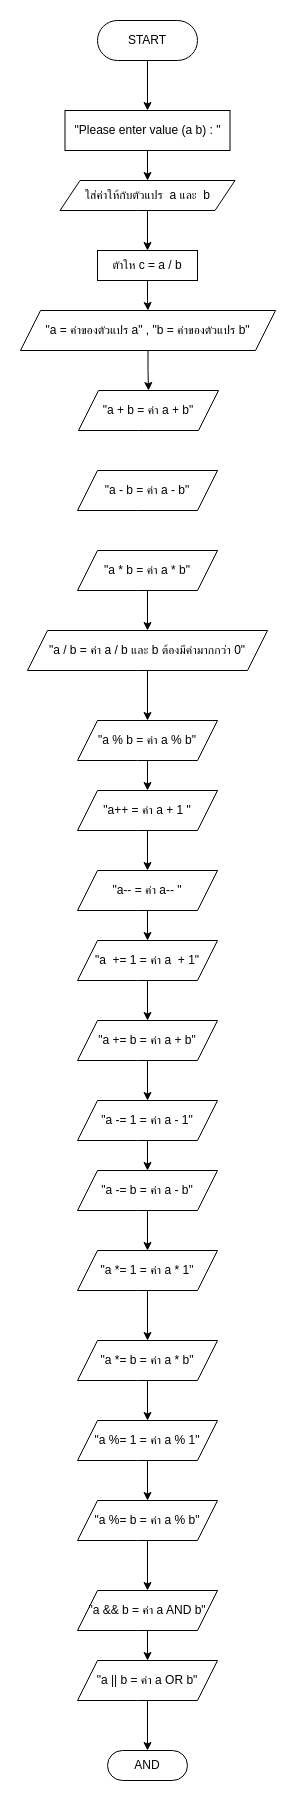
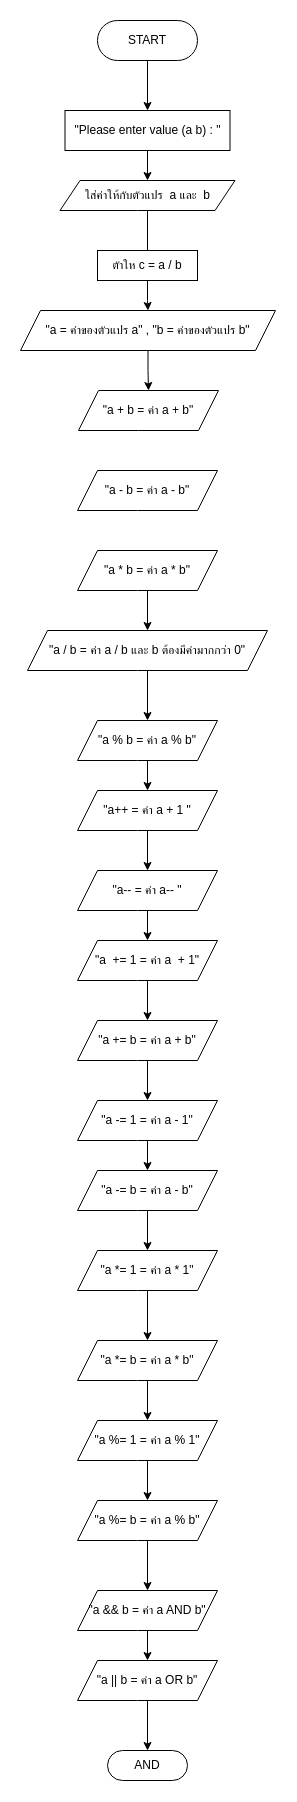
(148, 242) -> (148, 244)
